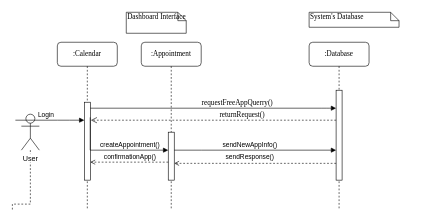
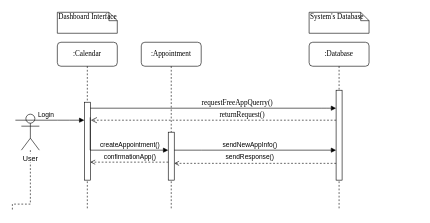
(354, 20) -> (339, 23)
(156, 23) -> (87, 23)
